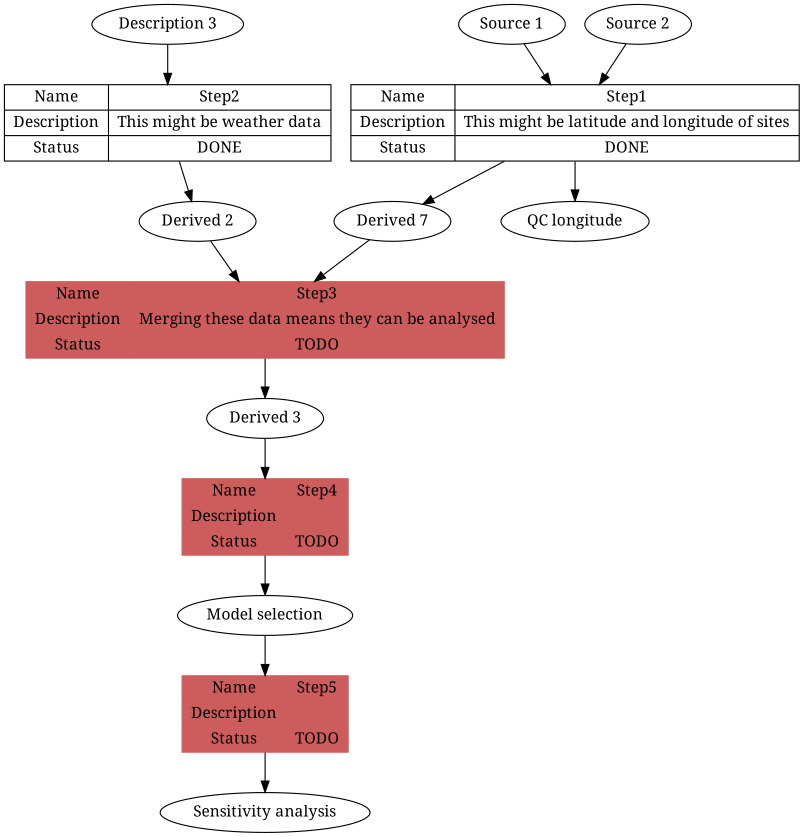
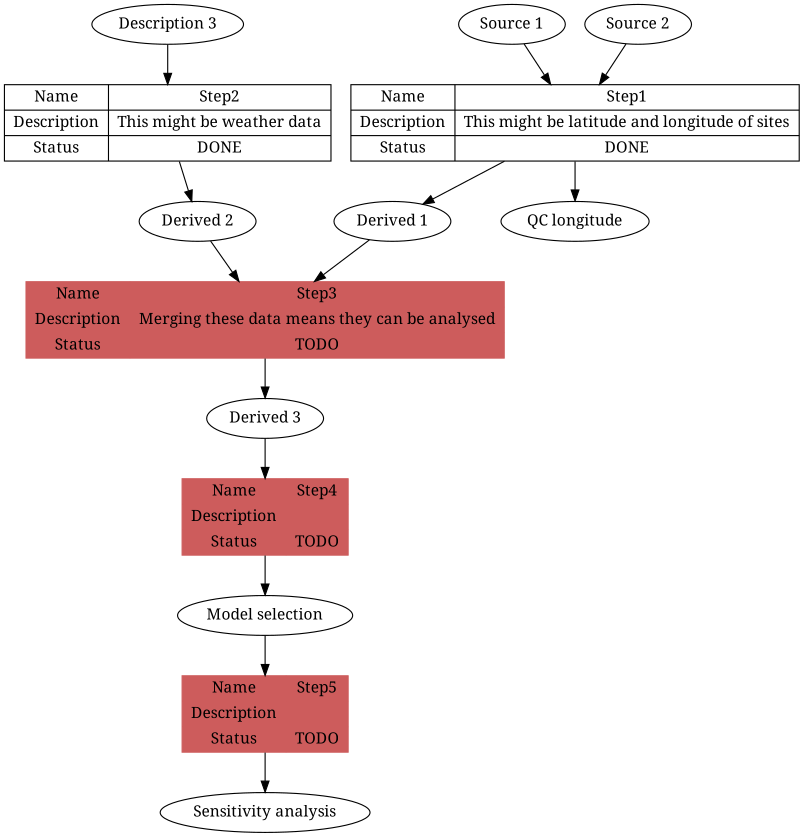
(392, 221) -> (392, 221)
